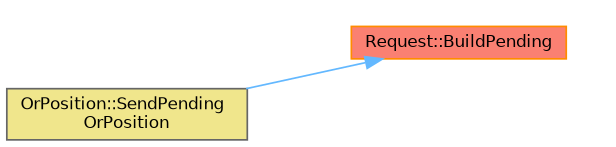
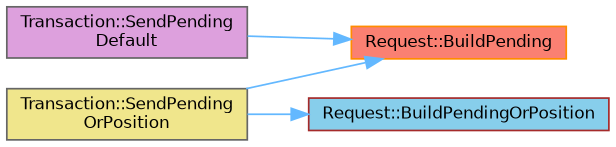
none -> (127, 32)
(127, 114) -> (127, 114)
none -> (459, 114)
